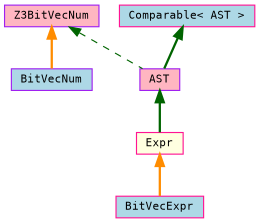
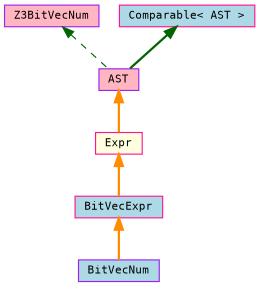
(52, 54) -> (119, 245)
(160, 117) -> (119, 117)
